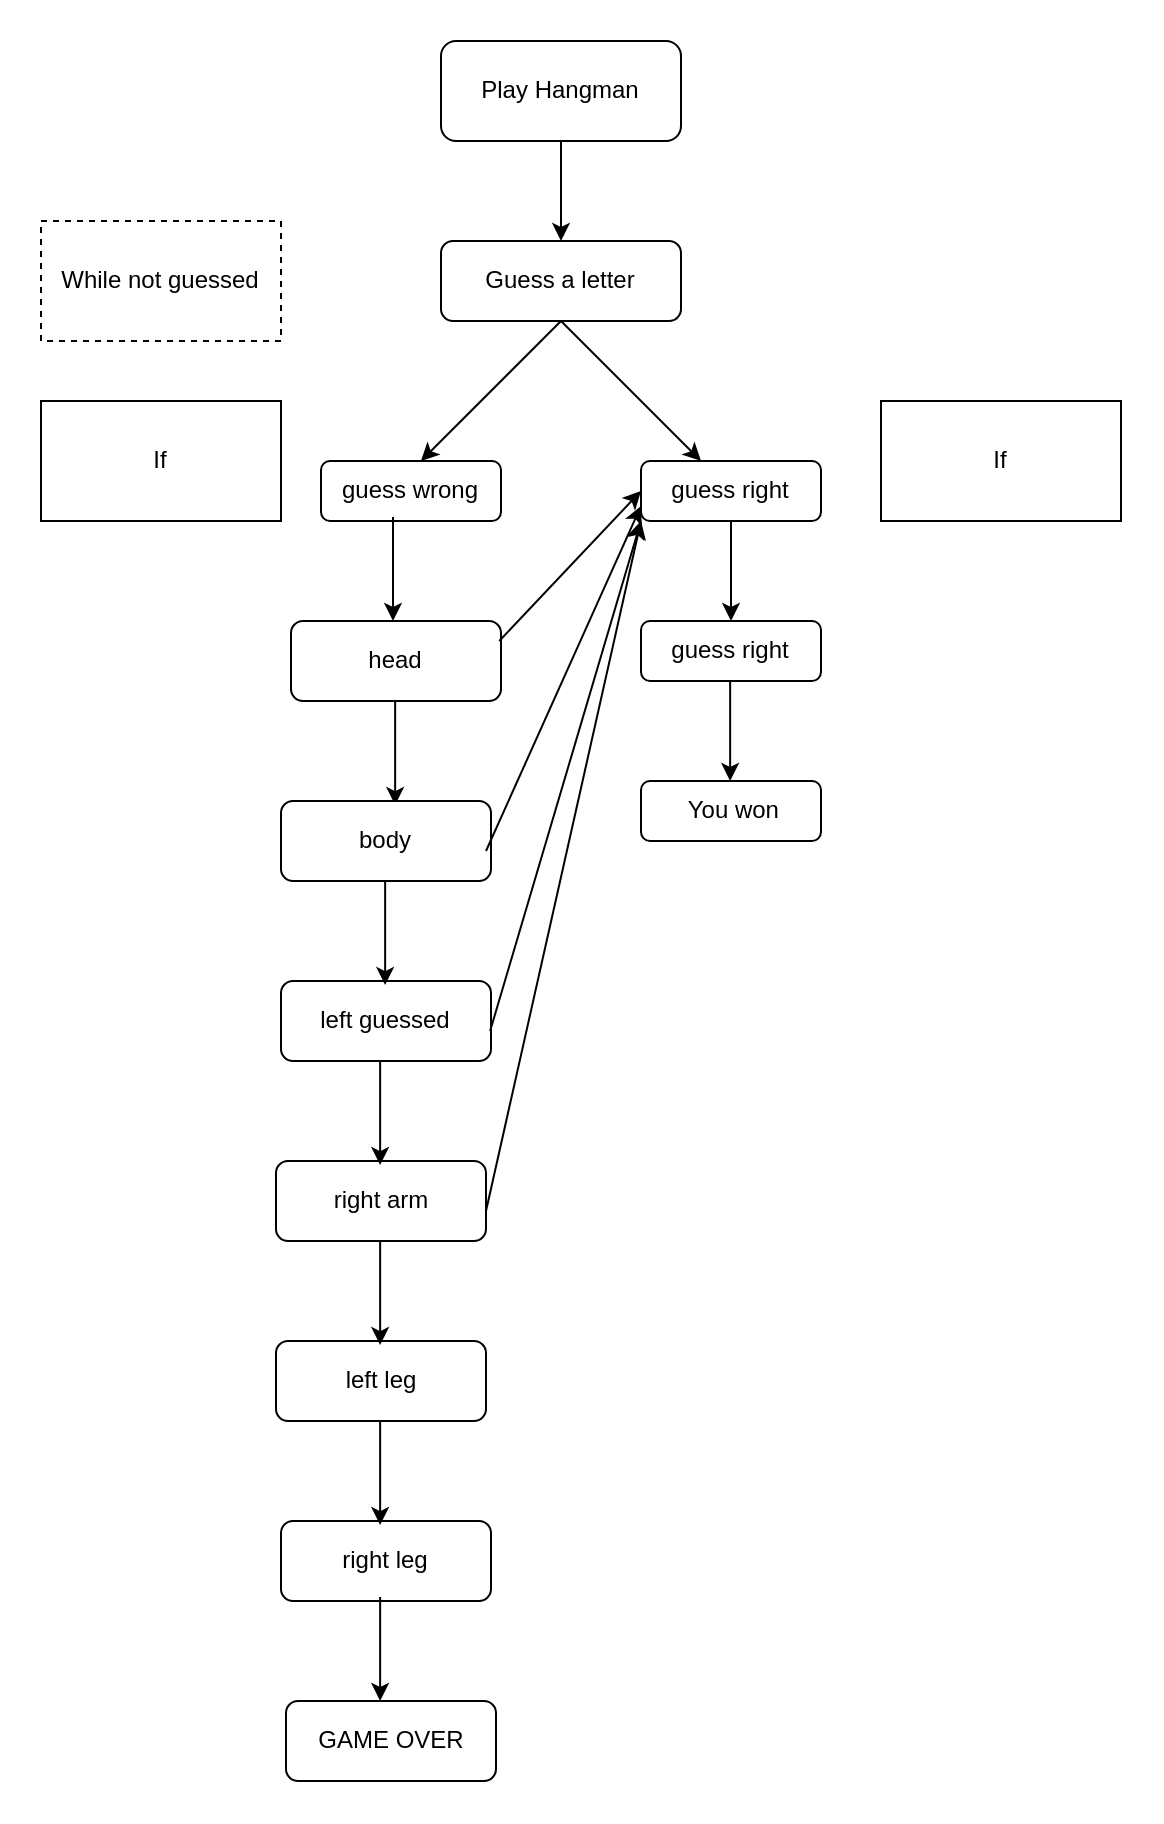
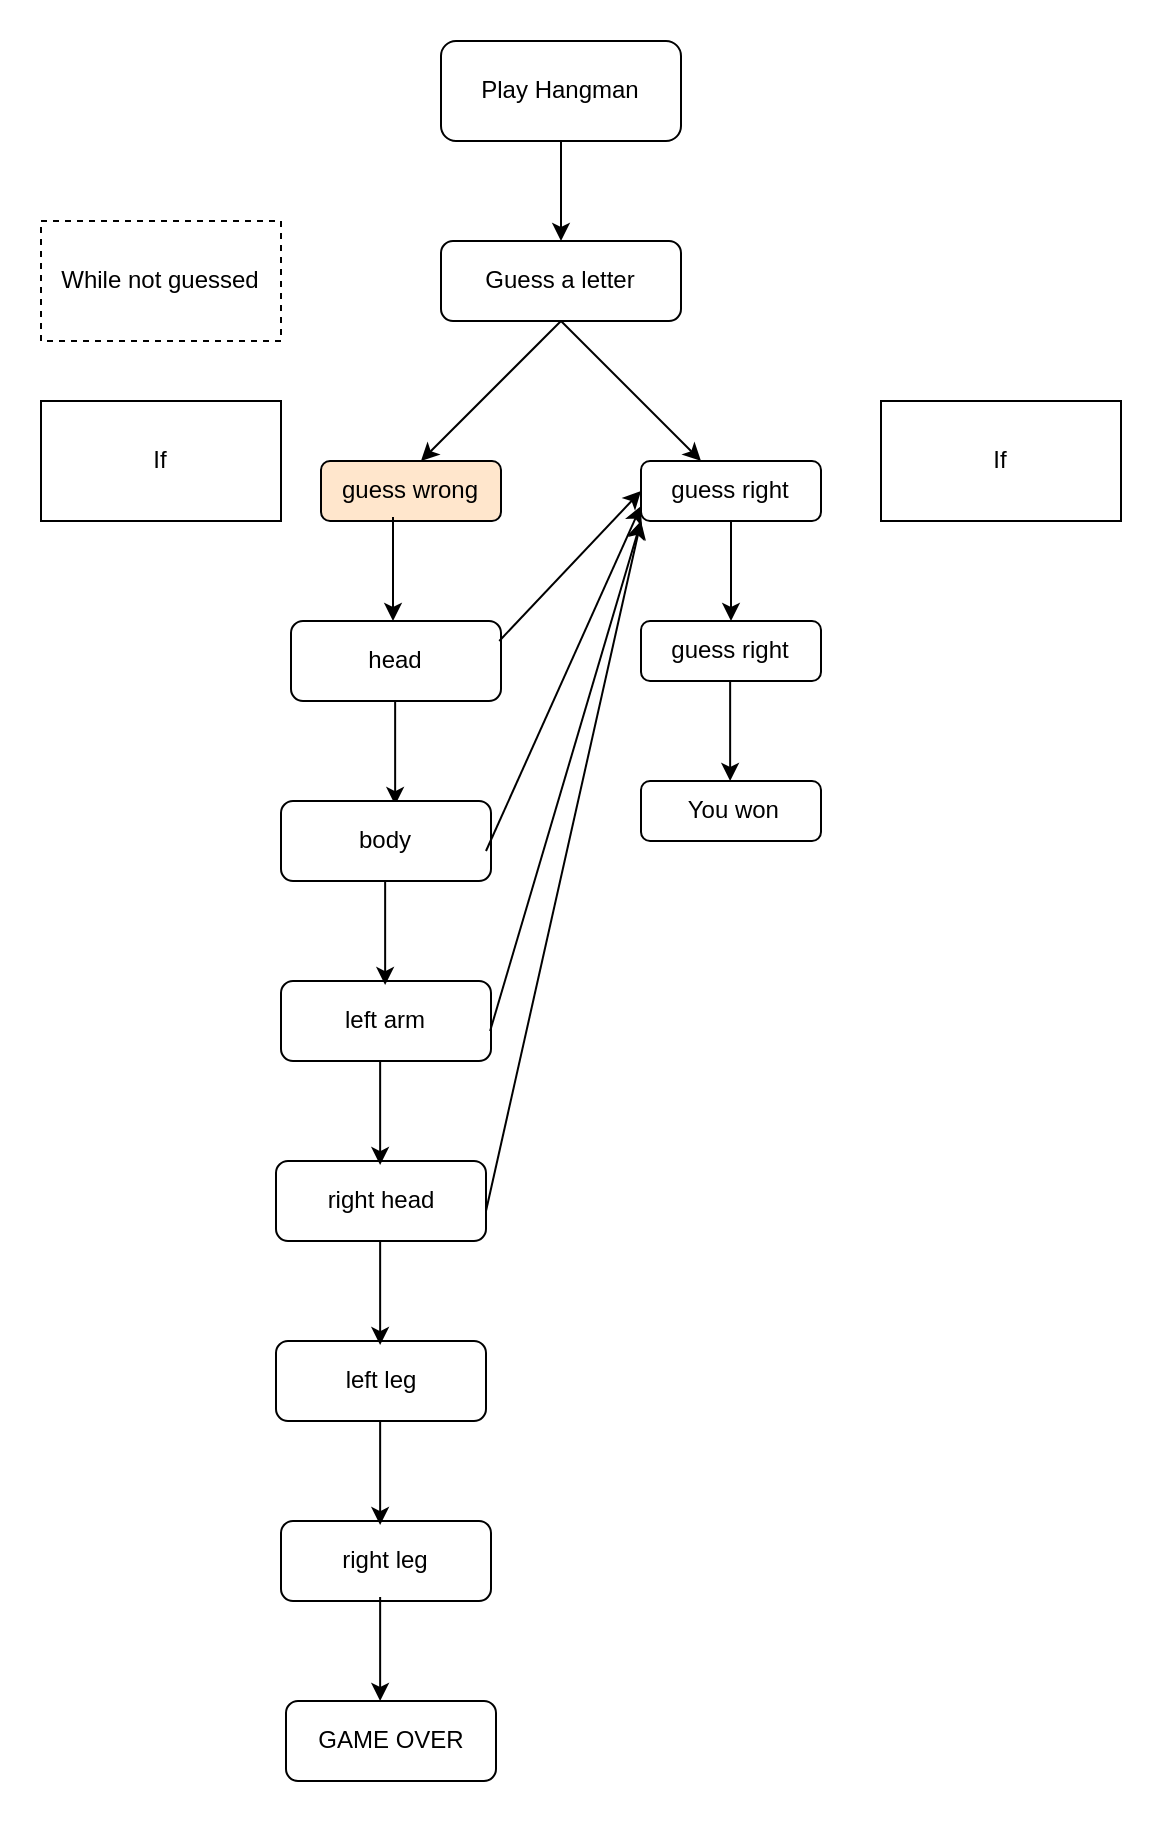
(411, 491) -> (411, 491)
(386, 1021) -> (386, 1021)
(382, 1201) -> (382, 1201)
